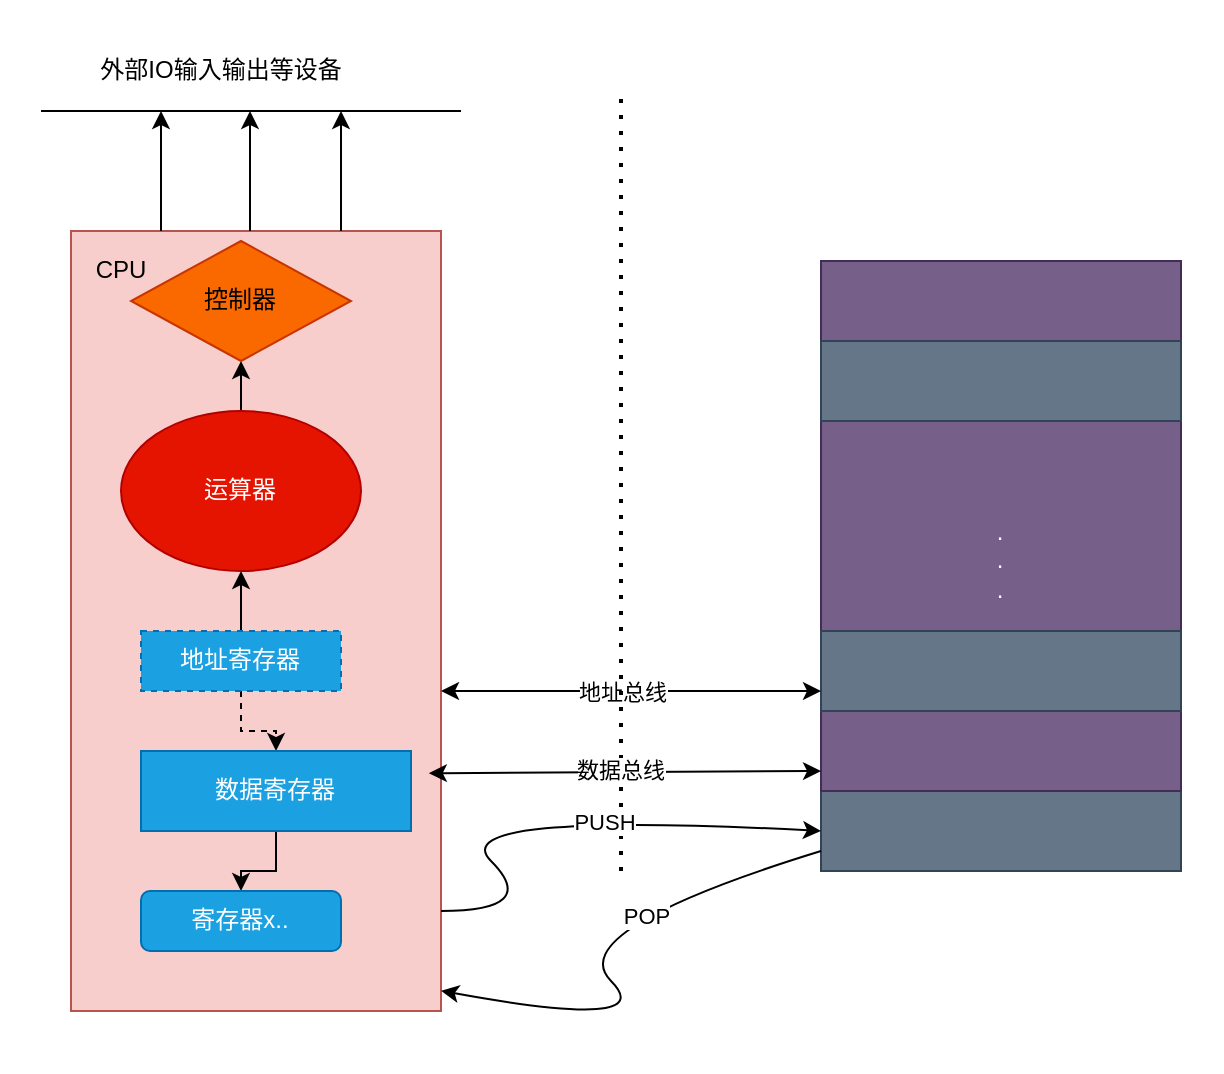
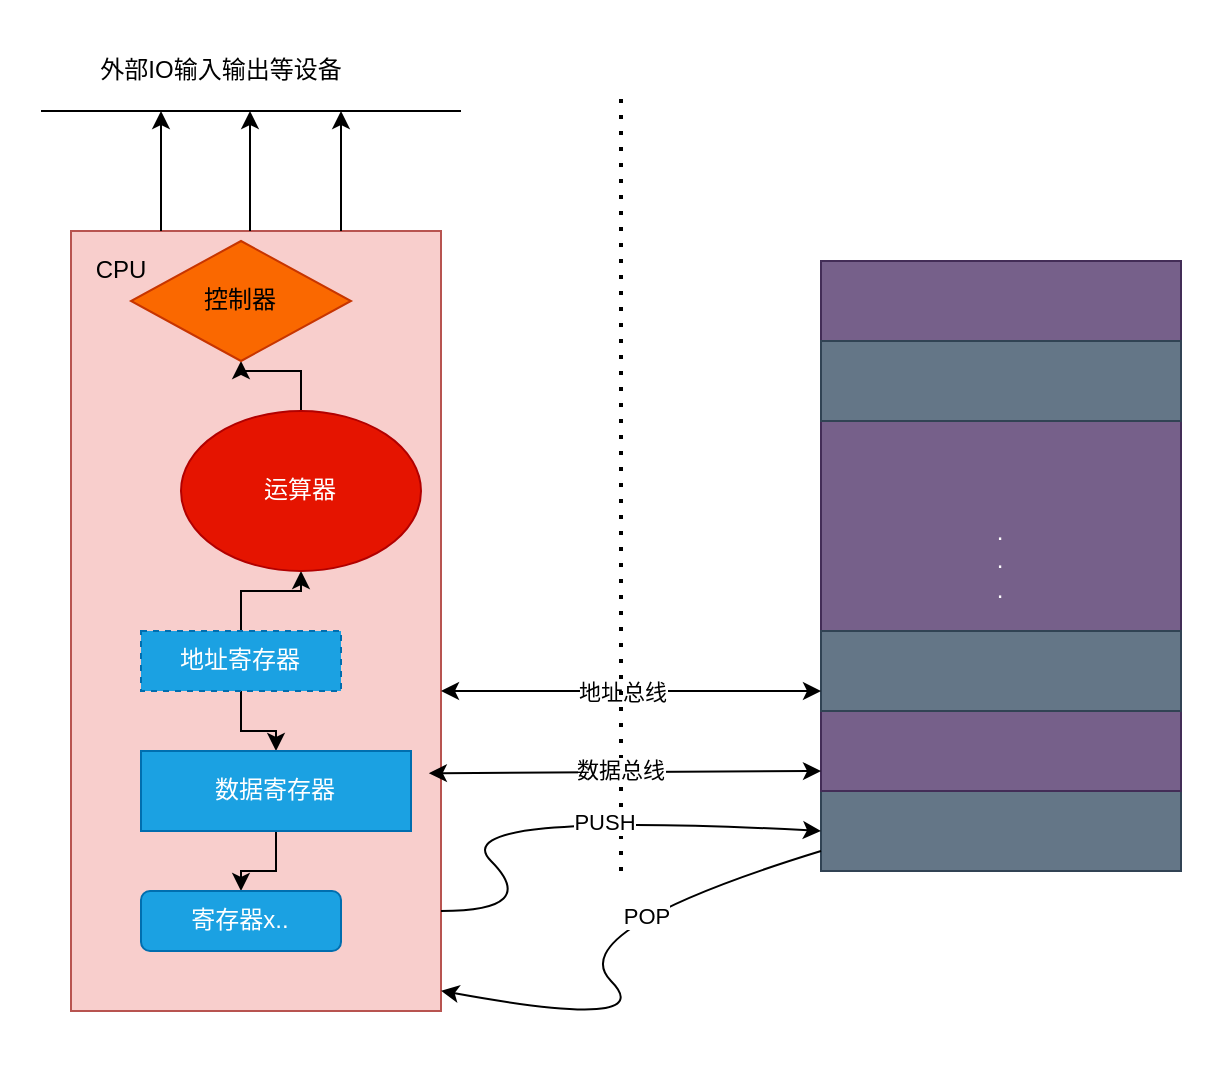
(241, 491) -> (301, 491)
(244, 731) -> (244, 731)
